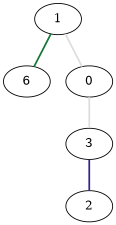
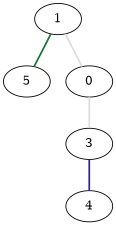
(27, 81) -> (27, 81)
(89, 206) -> (89, 206)
